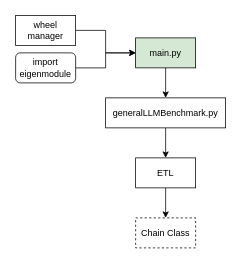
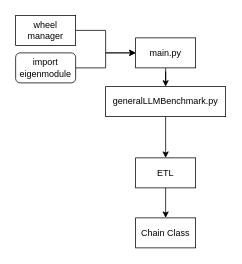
(165, 53) -> (165, 53)
(165, 113) -> (165, 102)
(165, 233) -> (165, 233)
